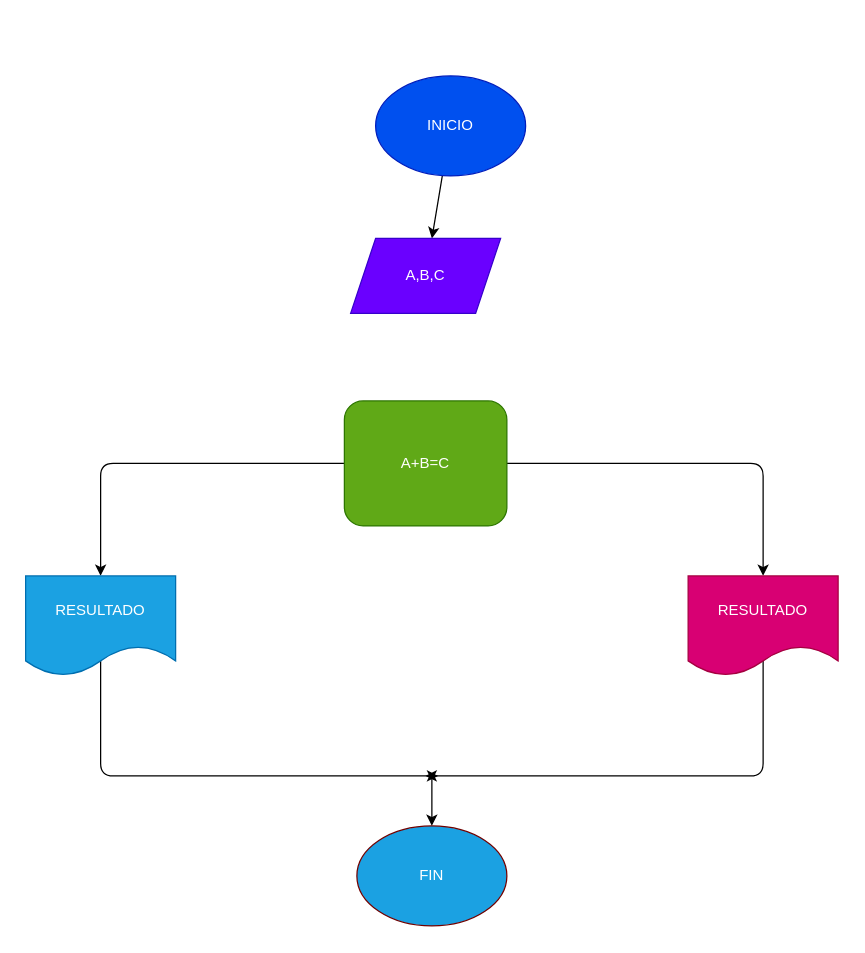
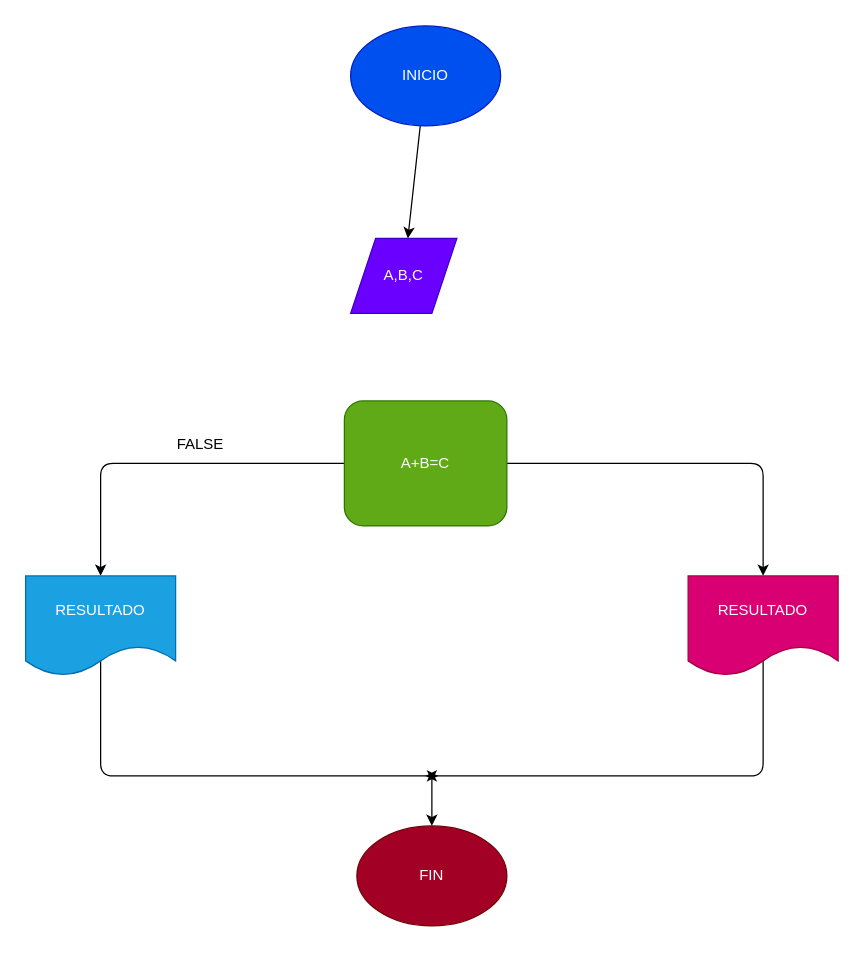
(451, 126) -> (426, 76)
(426, 276) -> (404, 276)
none -> (201, 444)
(432, 876) -> (432, 876)
